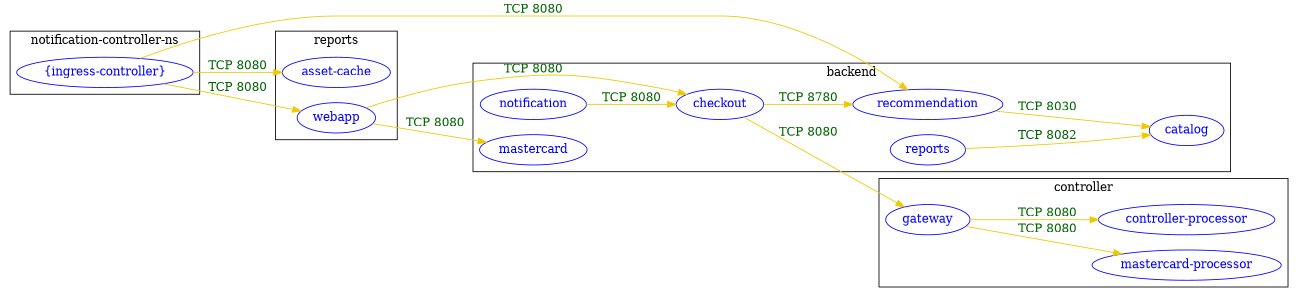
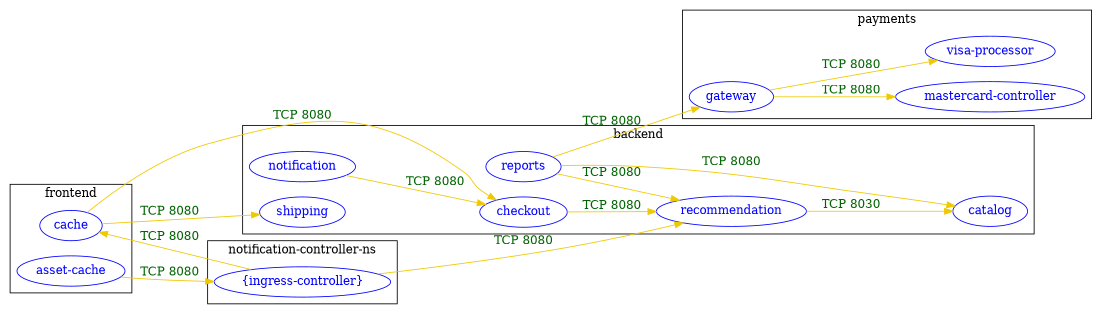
(336, 41) -> (71, 194)
(233, 72) -> (163, 280)
(808, 98) -> (612, 206)
(336, 118) -> (71, 226)
(1047, 136) -> (731, 162)
(533, 150) -> (302, 212)
(820, 160) -> (622, 133)
none -> (614, 186)
(1083, 188) -> (887, 20)
(1187, 220) -> (990, 51)
(1187, 265) -> (990, 97)
